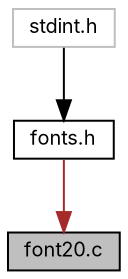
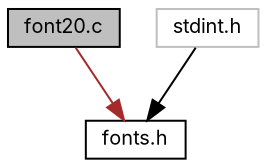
(64, 186) -> (94, 76)
